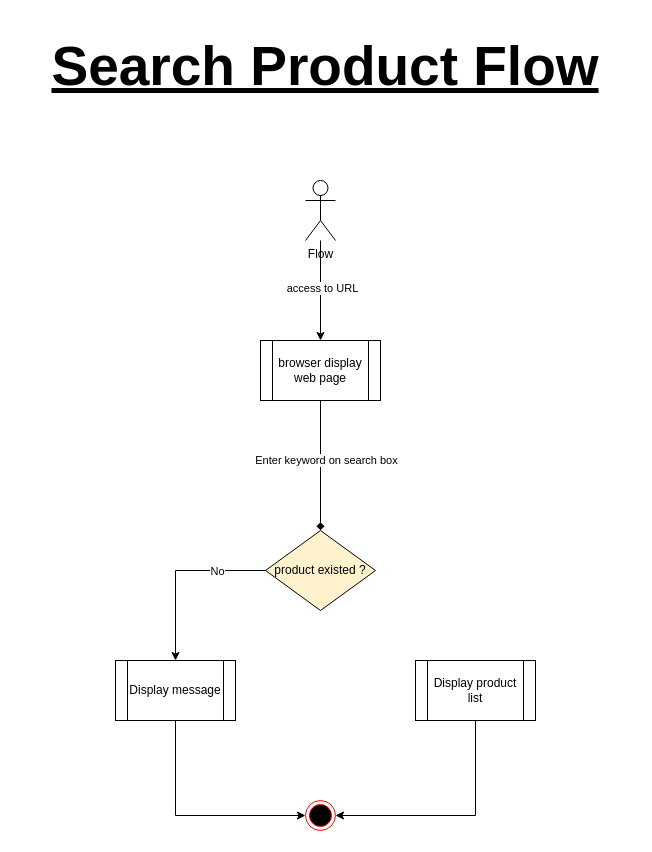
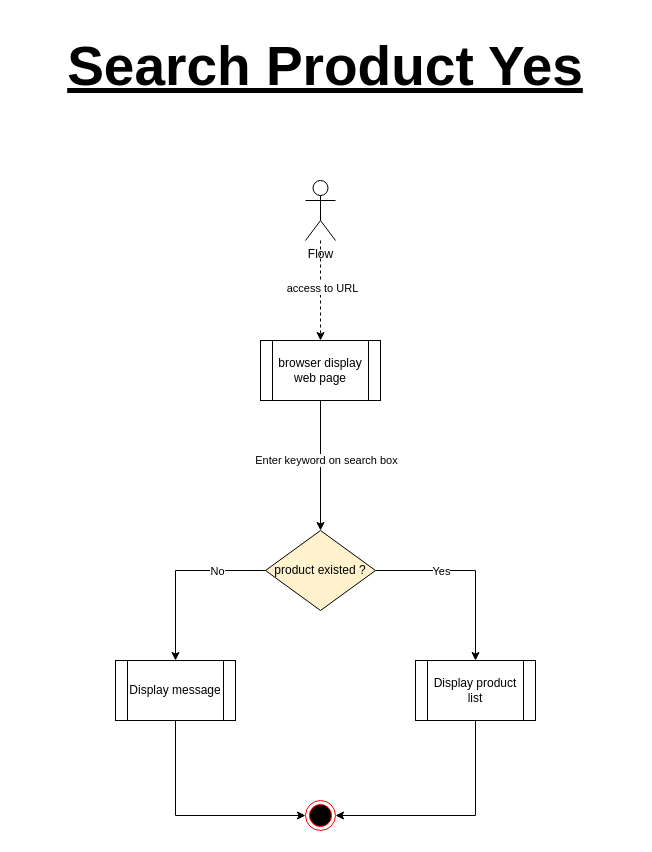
(326, 66) -> (326, 66)
(321, 262) -> (321, 262)
(321, 522) -> (321, 522)
none -> (467, 571)
